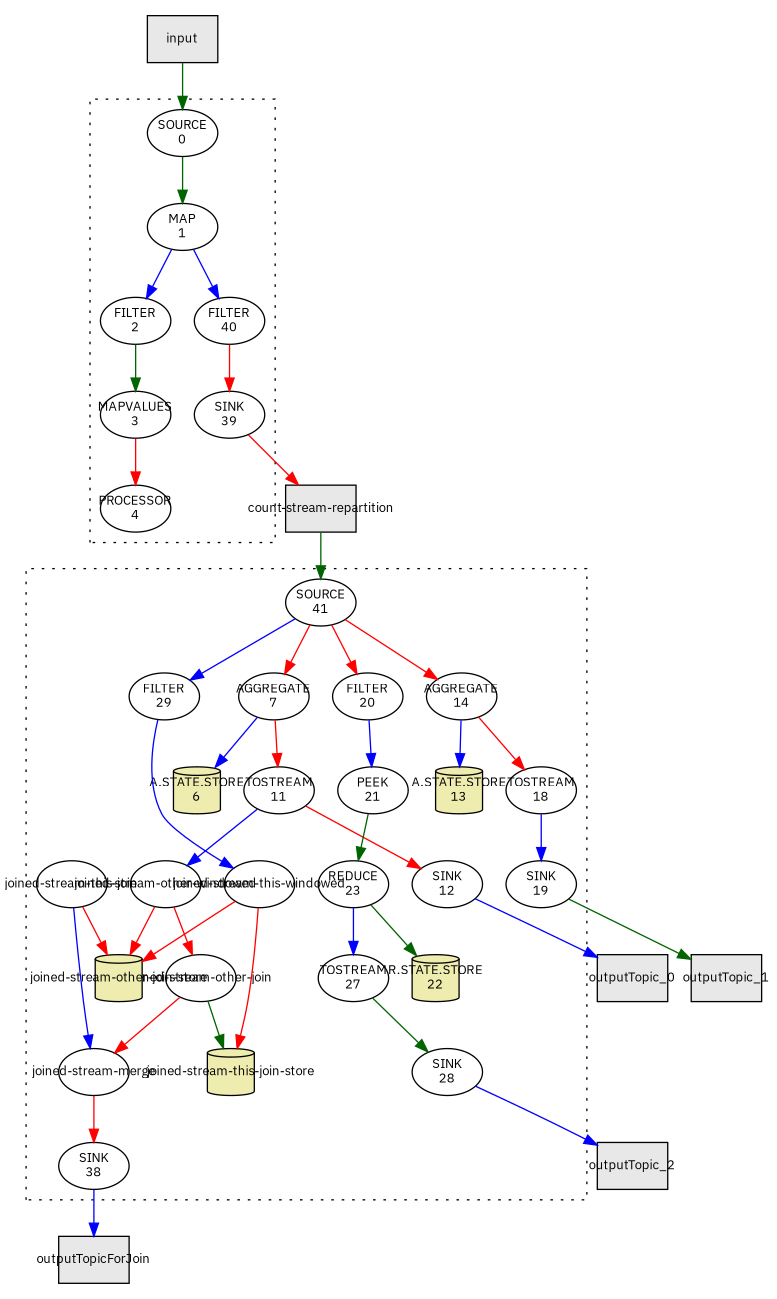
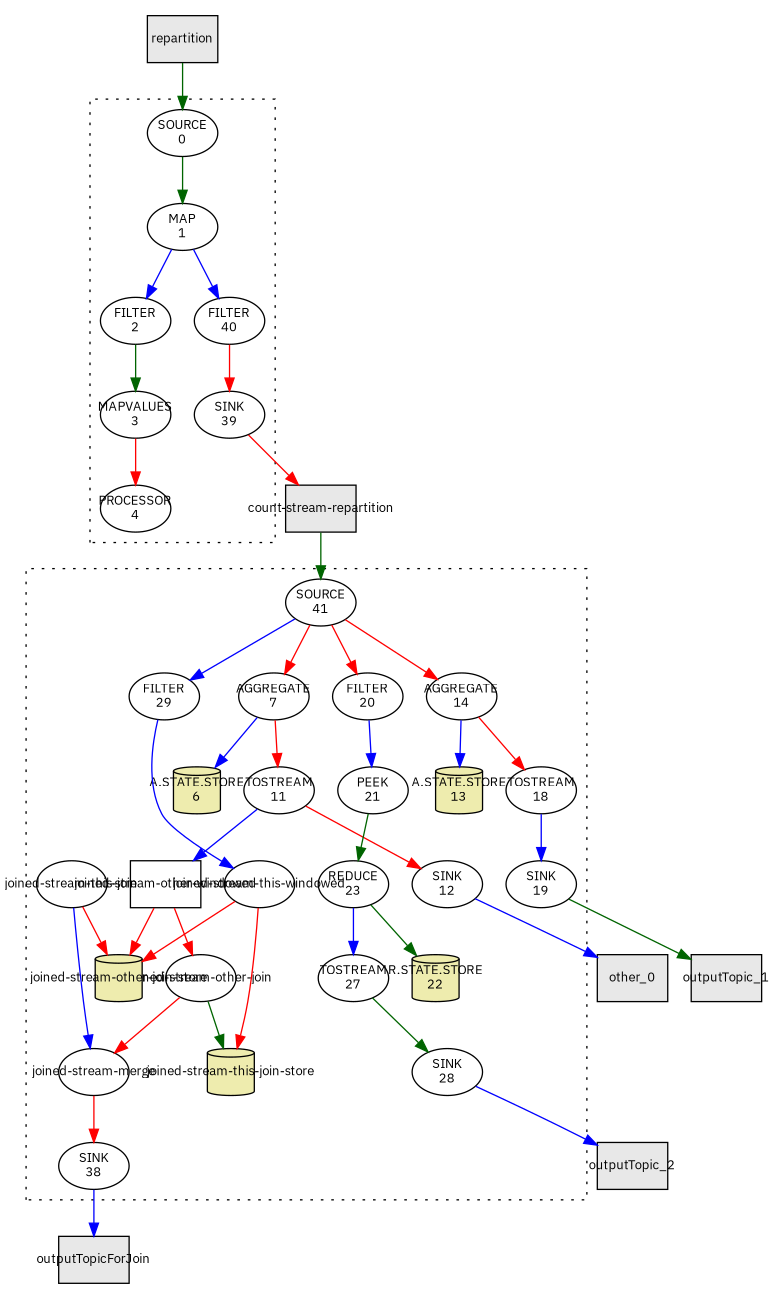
(183, 39) -> (183, 39)
(166, 884) -> (166, 884)
(633, 978) -> (633, 978)
